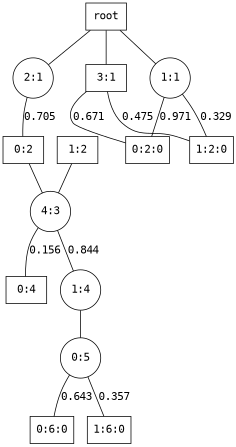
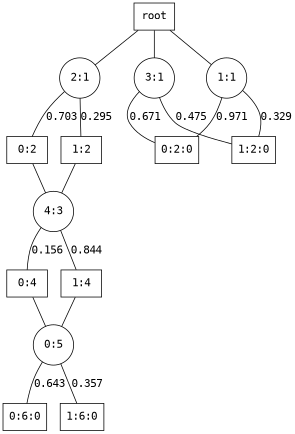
(106, 78) -> (154, 78)
(40, 117) -> (62, 117)
none -> (80, 117)
(81, 290) -> (81, 283)
none -> (39, 312)
